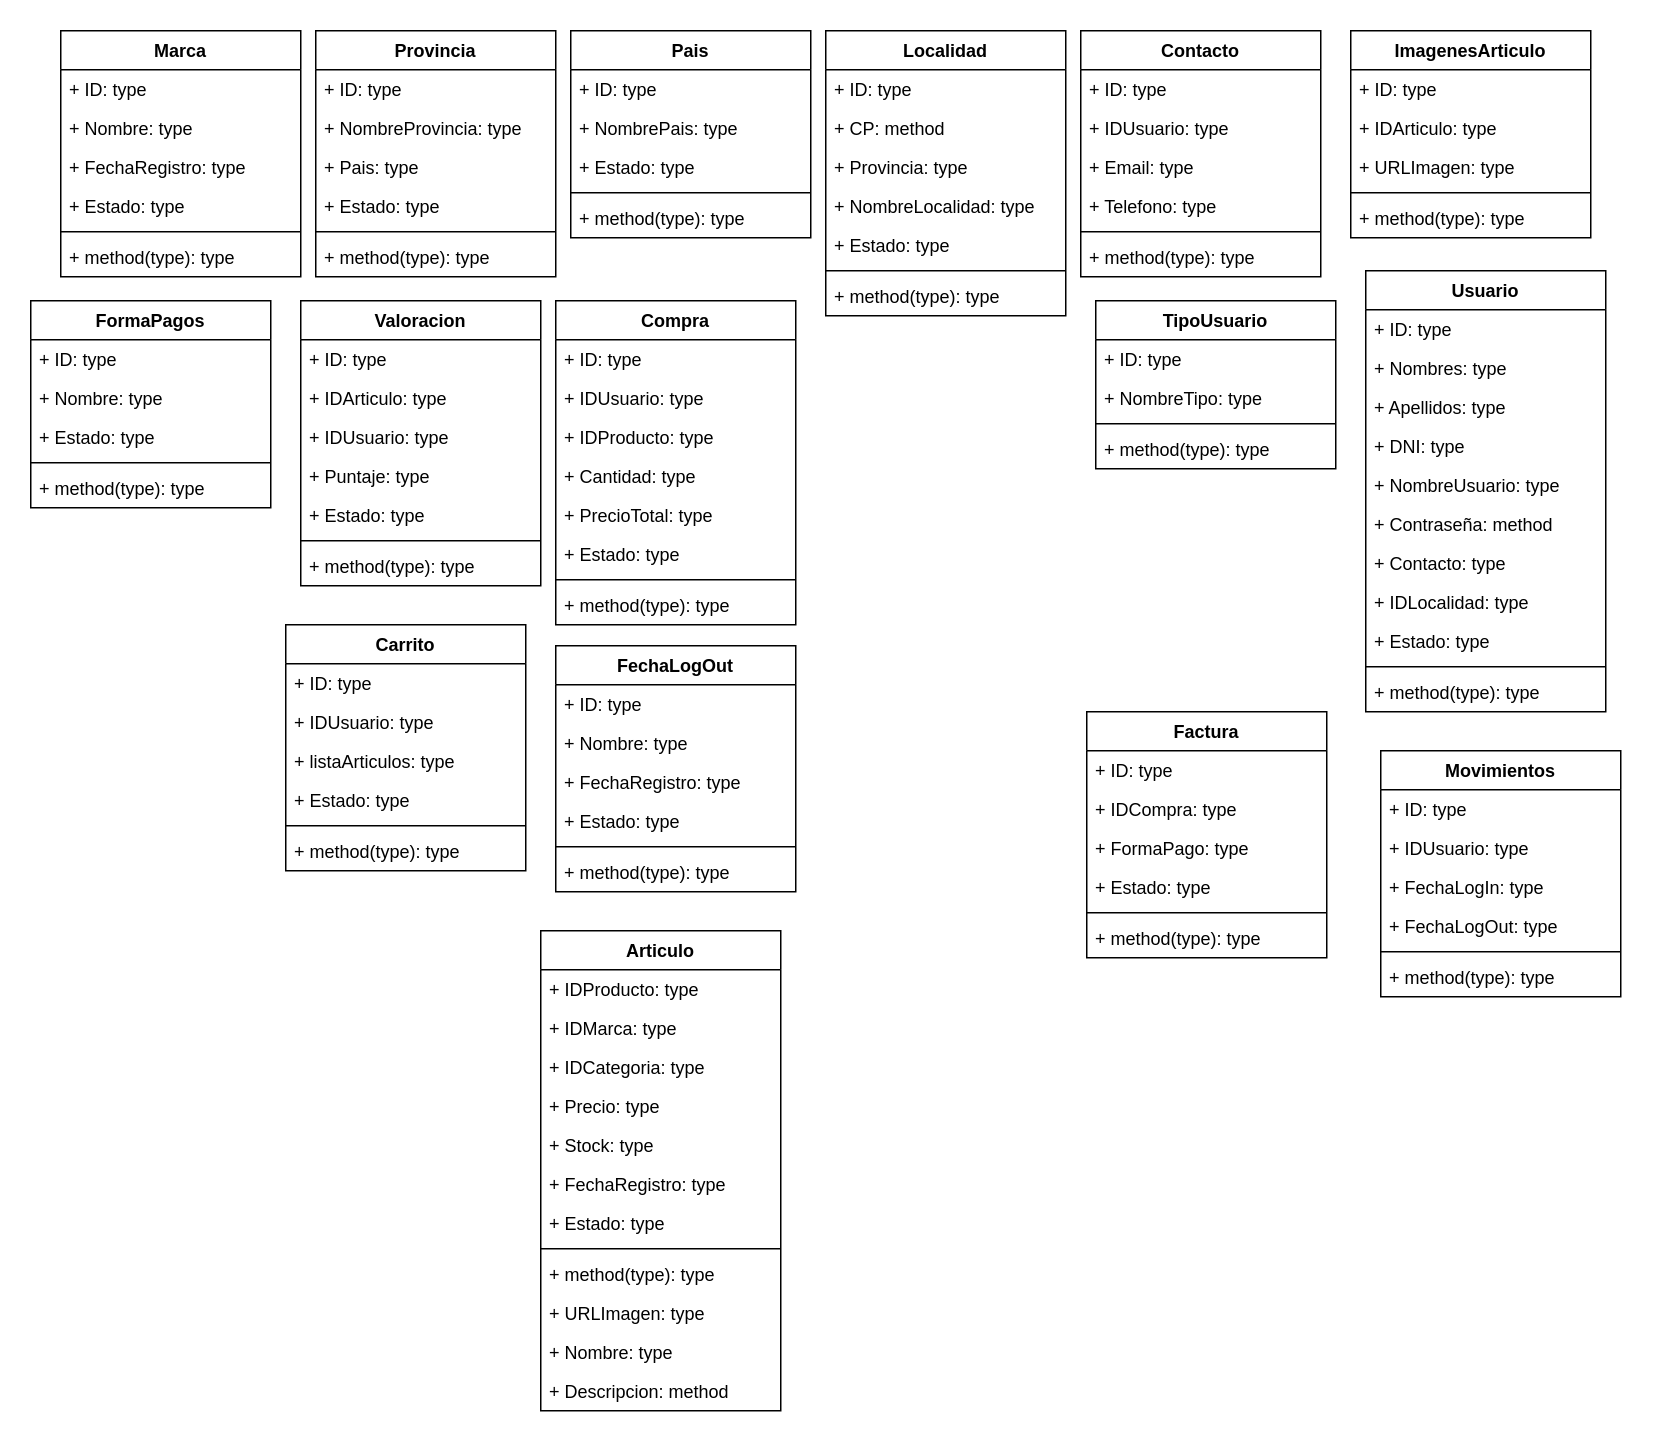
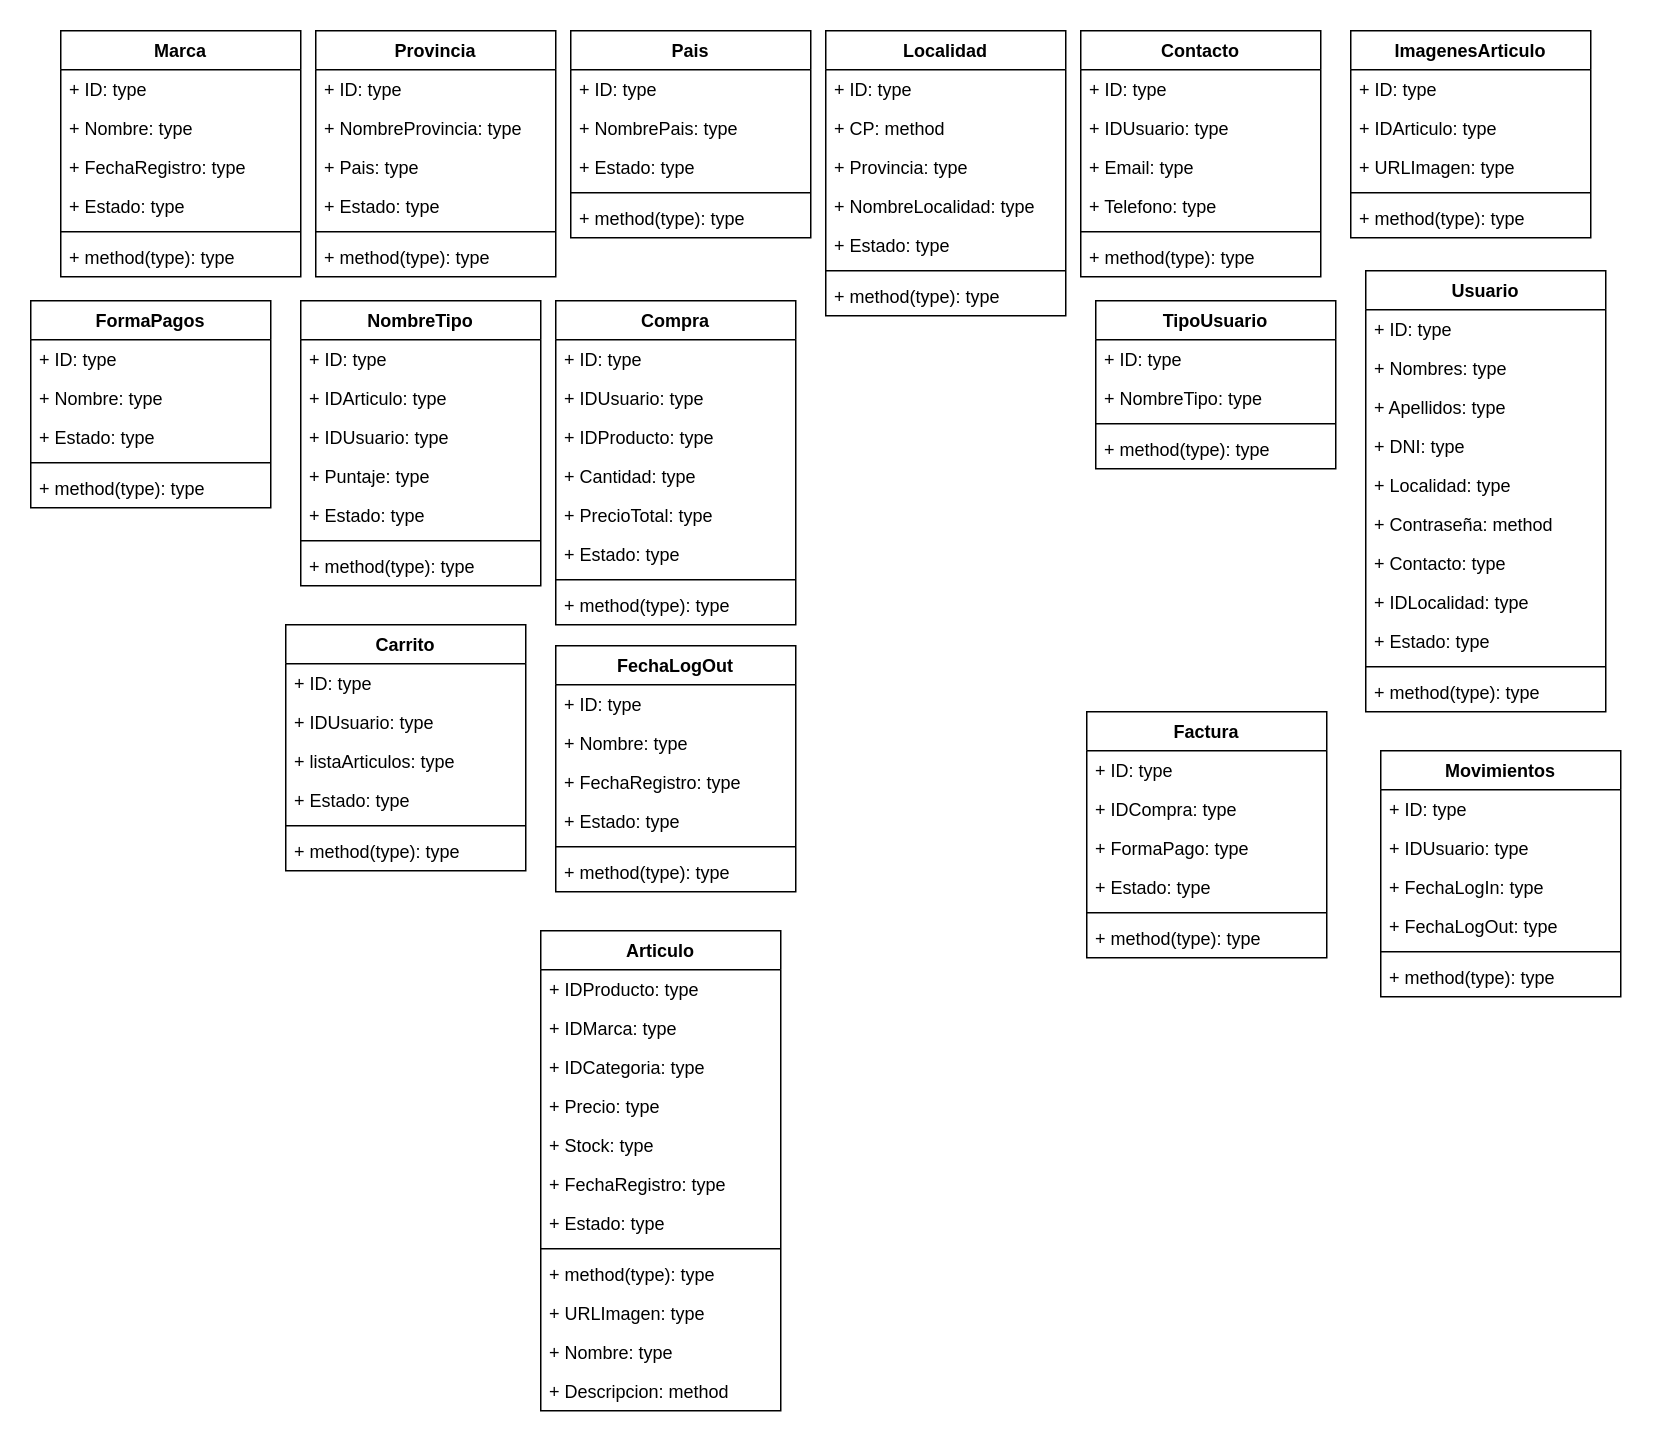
(420, 321) -> (420, 321)
(1470, 486) -> (1448, 486)
